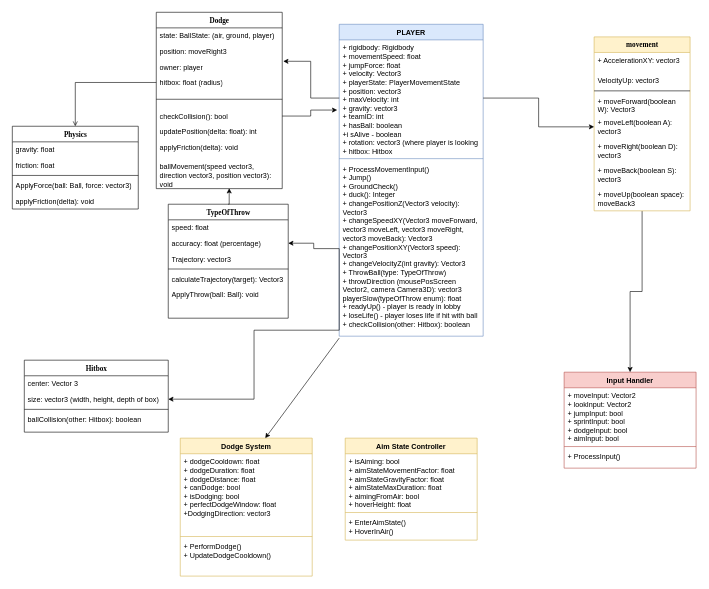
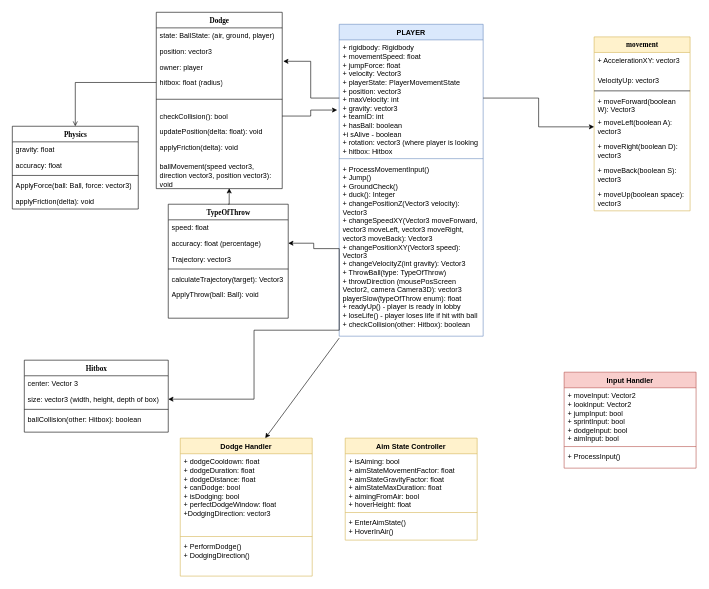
(196, 52) -> (190, 52)
(218, 132) -> (220, 137)
(41, 166) -> (43, 166)
(643, 200) -> (643, 200)
(637, 292) -> none
(246, 447) -> (246, 447)
(228, 552) -> (220, 552)
